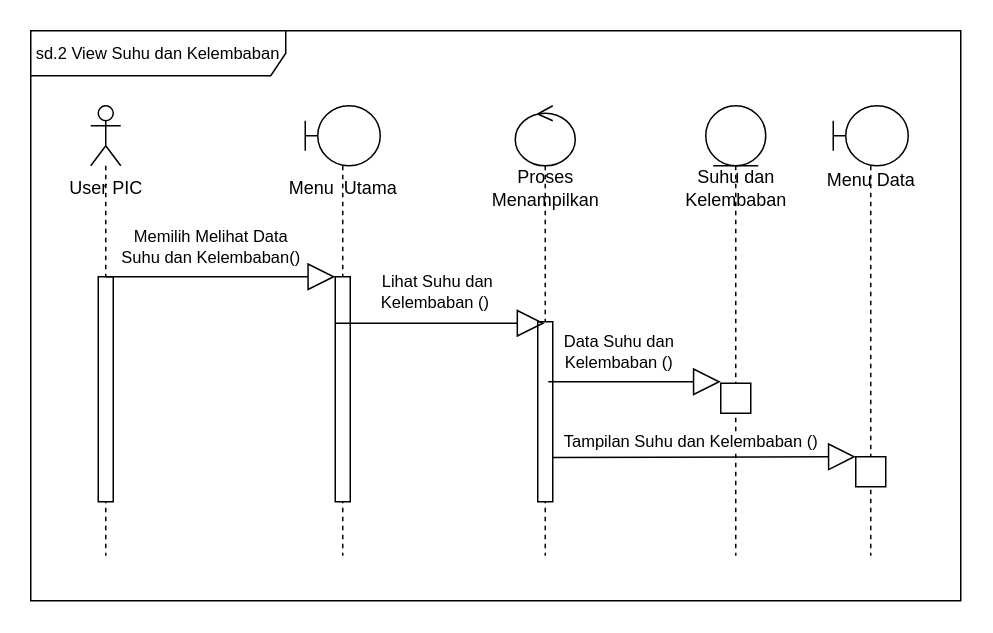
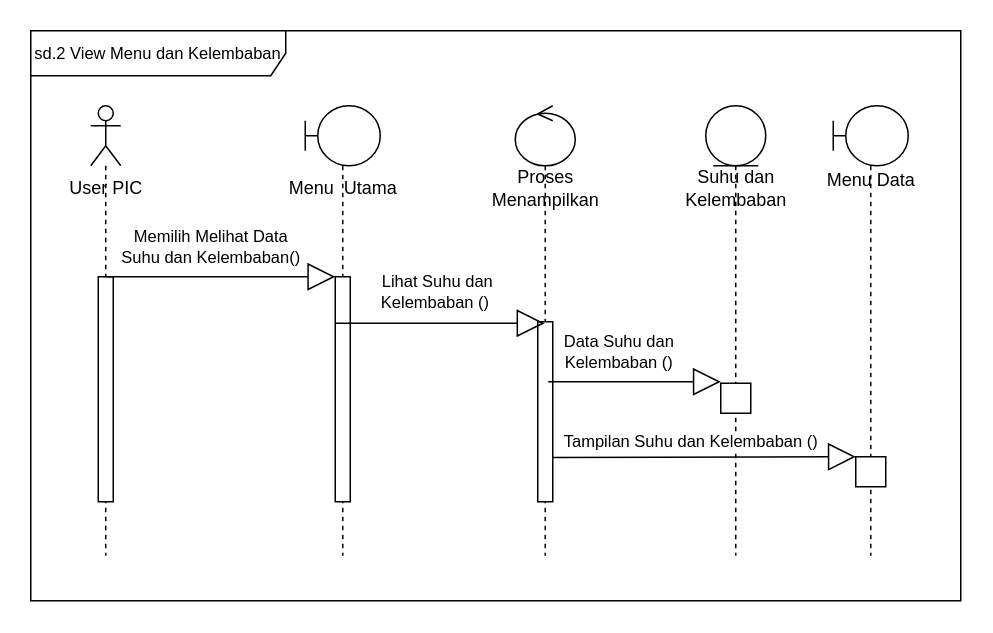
(158, 53) -> (158, 53)
